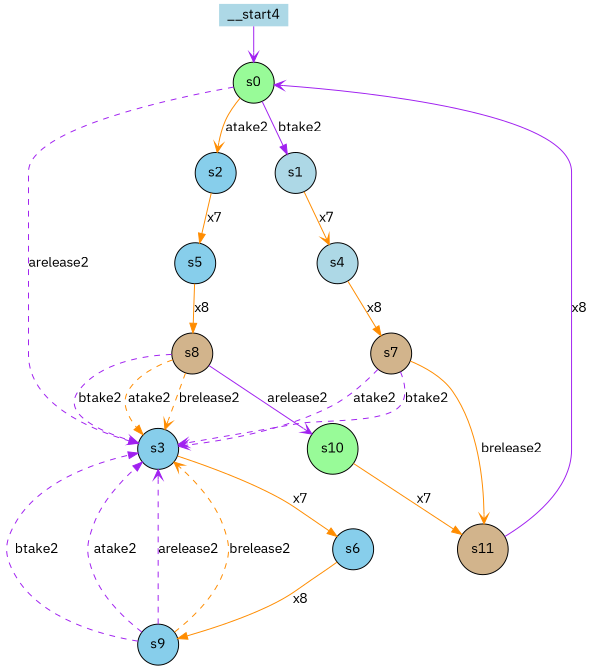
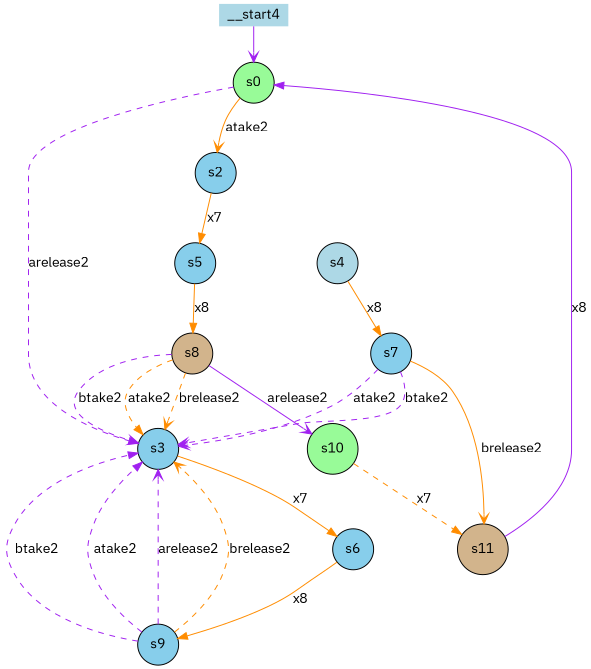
(296, 173) -> none
(572, 212) -> (572, 212)
(391, 354) -> (391, 354)
(403, 496) -> (403, 496)
